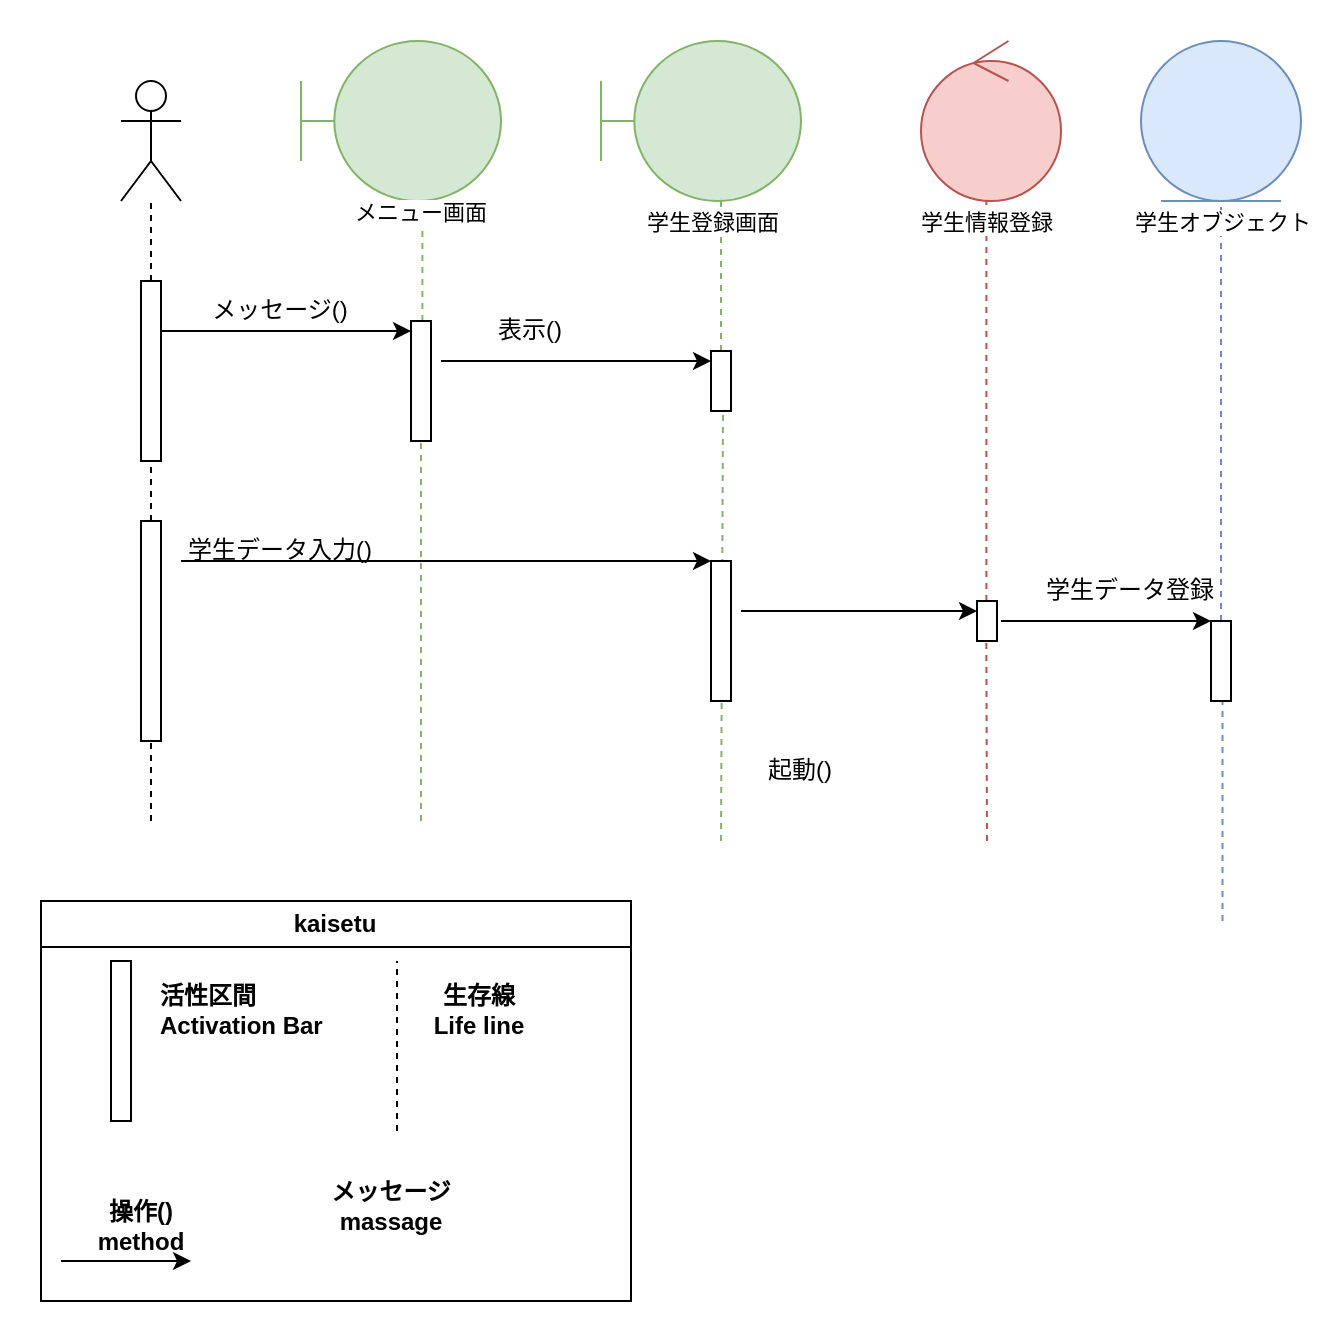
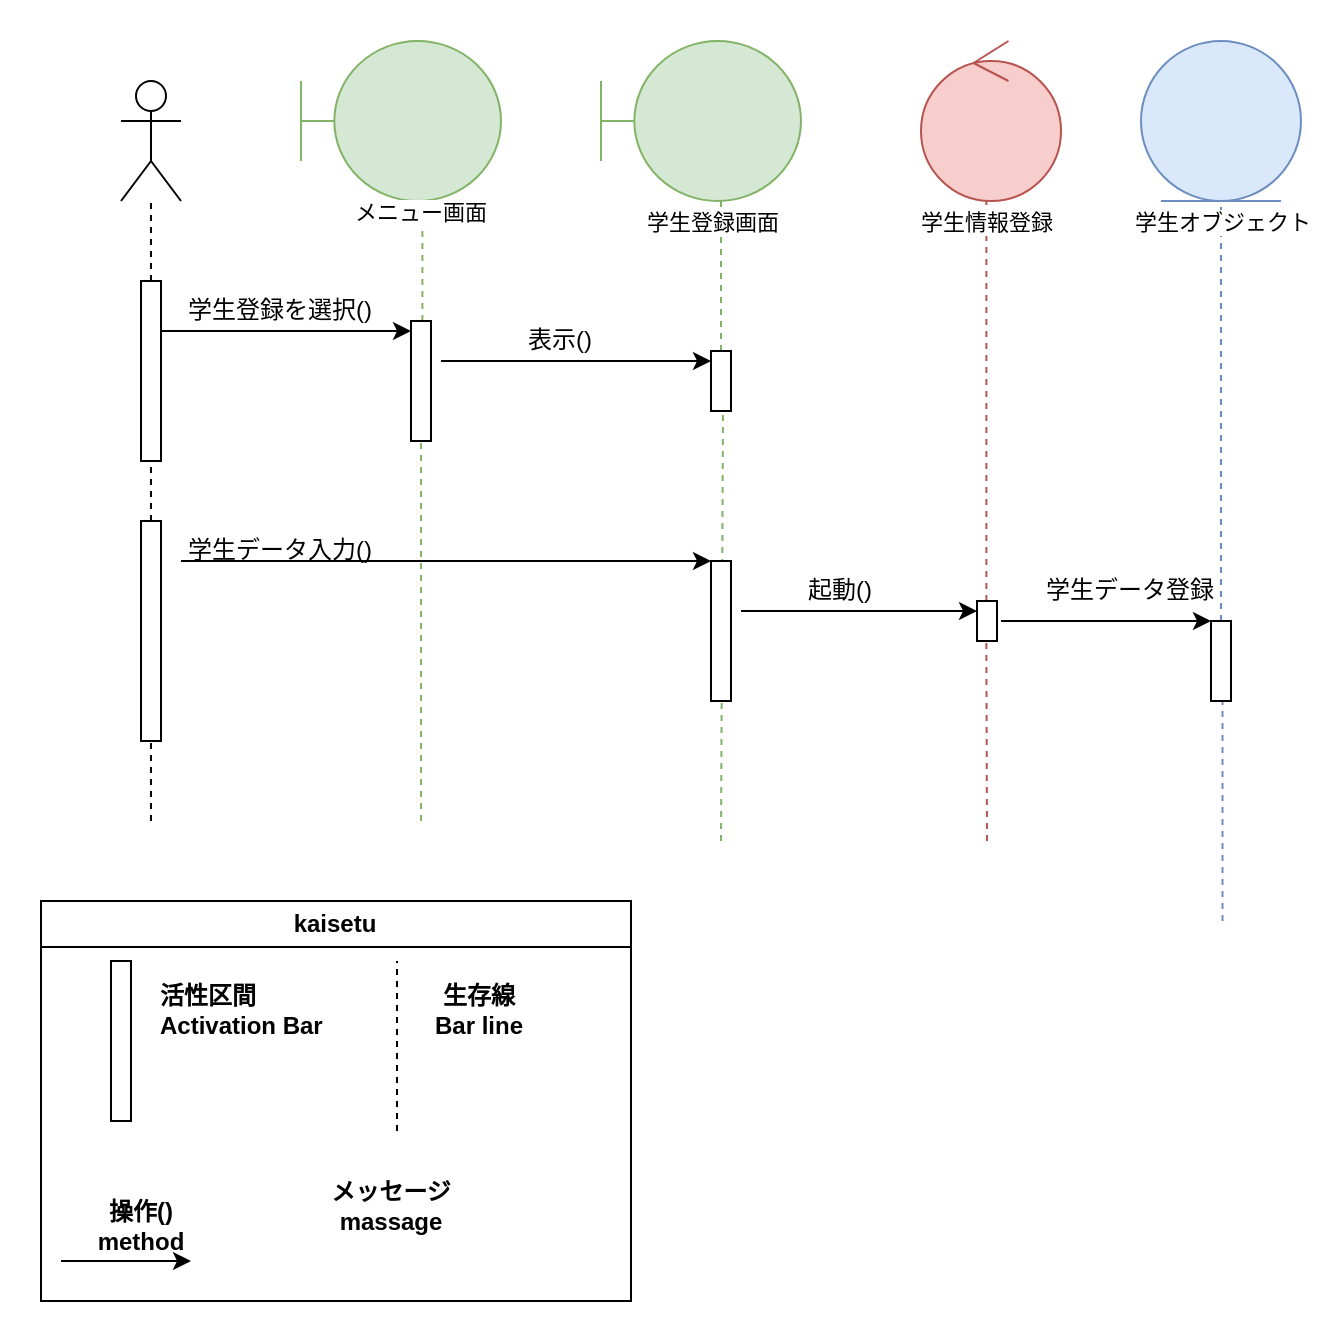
(281, 311) -> (281, 311)
(531, 331) -> (561, 341)
(801, 771) -> (841, 591)
(480, 1011) -> (480, 1011)
